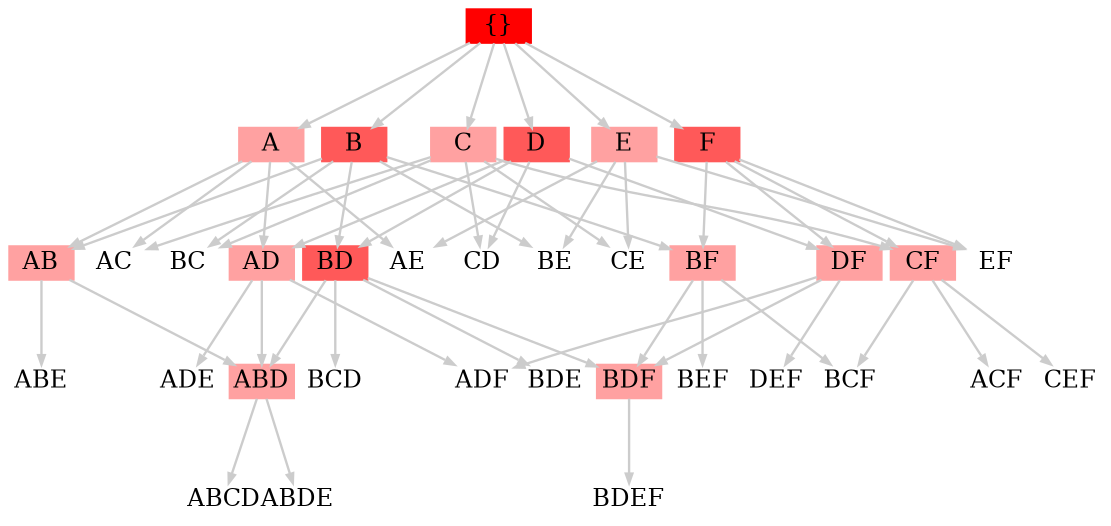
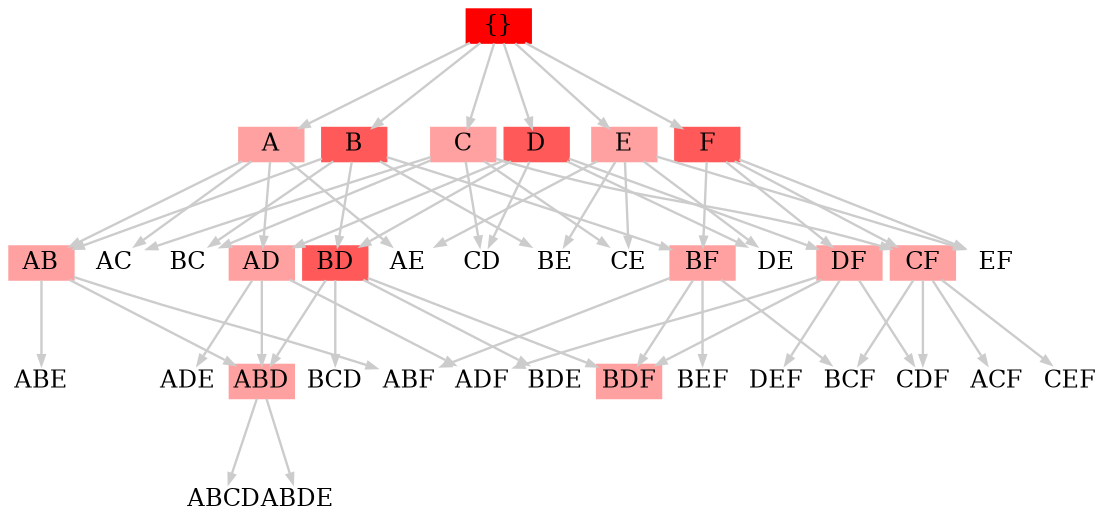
none -> (776, 263)
none -> (409, 381)
none -> (923, 381)
(629, 500) -> none
